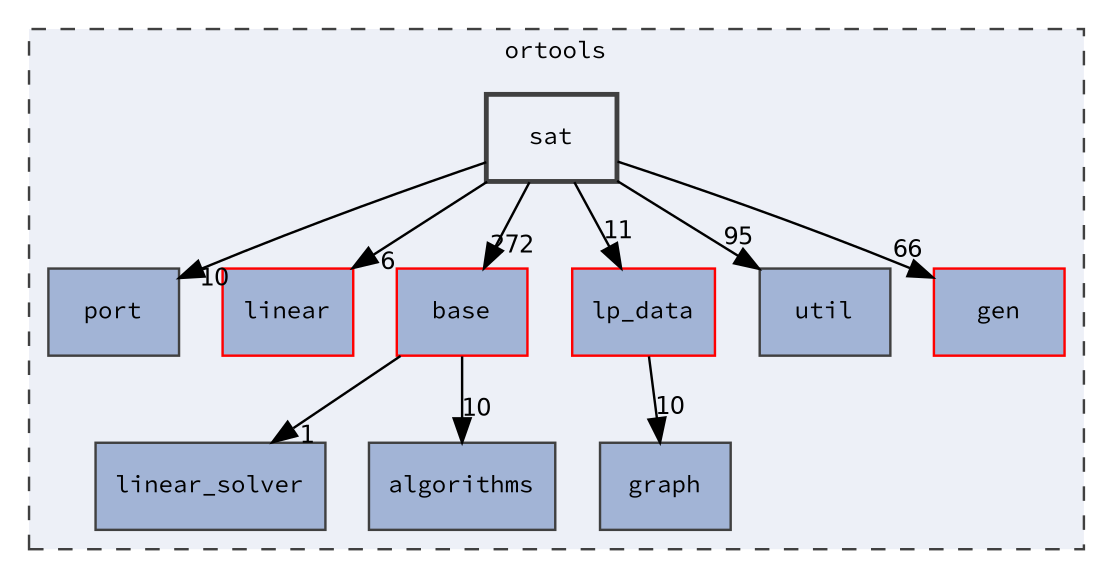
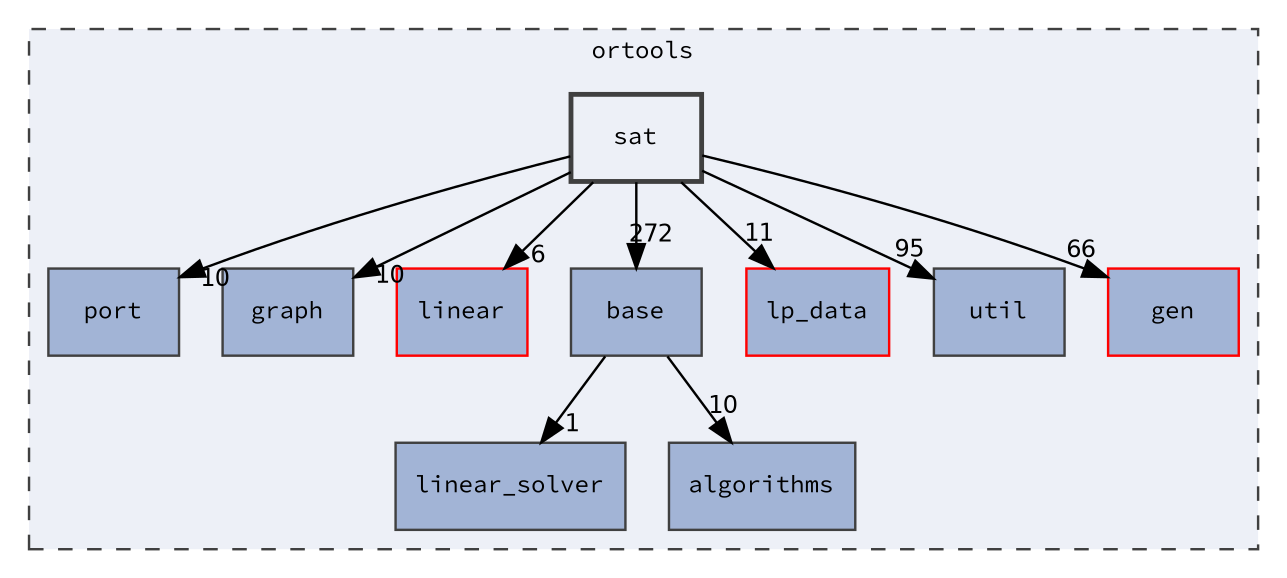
(462, 312) -> (636, 312)
(653, 387) -> (474, 219)
